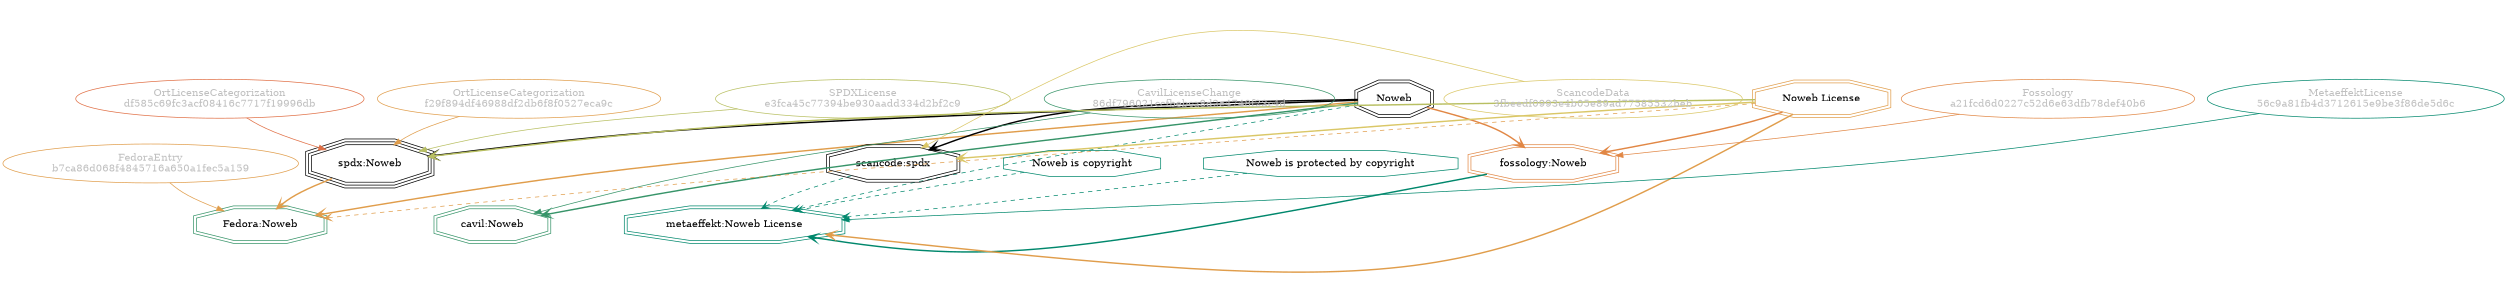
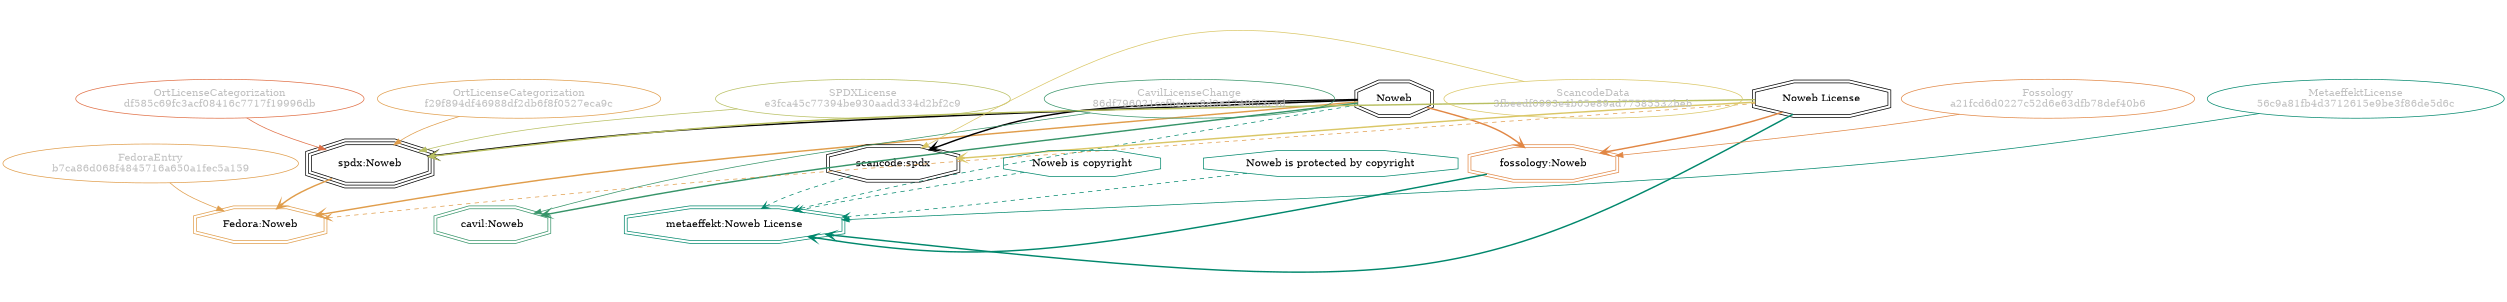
(1822, 99) -> (1822, 99)
(260, 225) -> (260, 225)
(1328, 271) -> (1328, 271)
